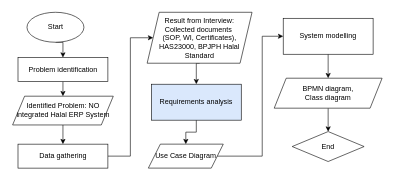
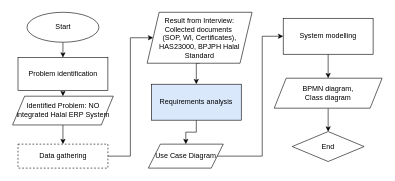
(56, 27) -> (63, 27)
(63, 70) -> (63, 74)
(63, 156) -> (63, 156)
